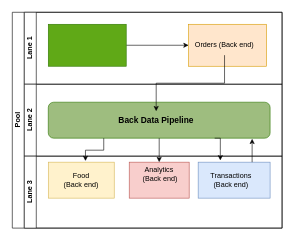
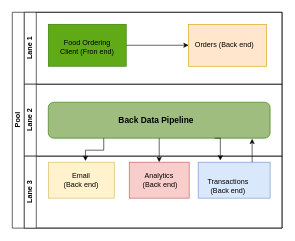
none -> (87, 47)
(225, 68) -> none
(159, 174) -> (159, 180)
(81, 180) -> (81, 180)
(231, 180) -> (228, 186)
